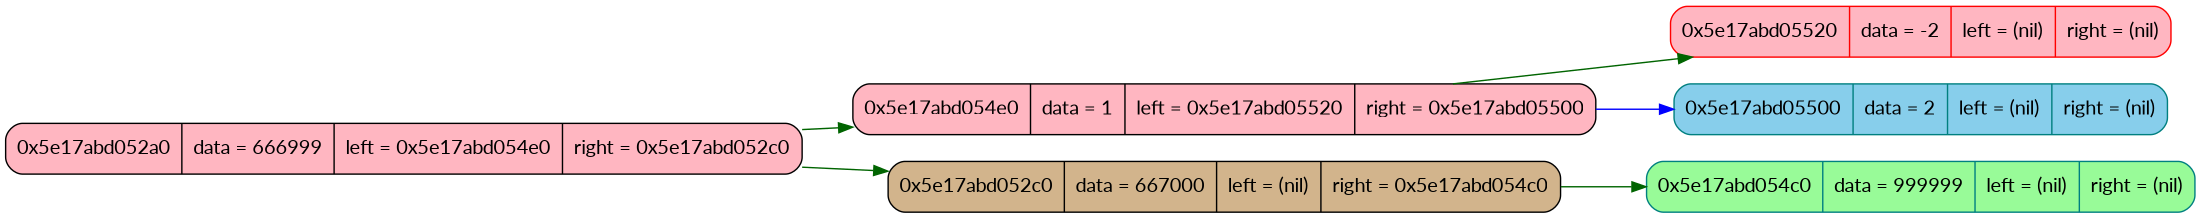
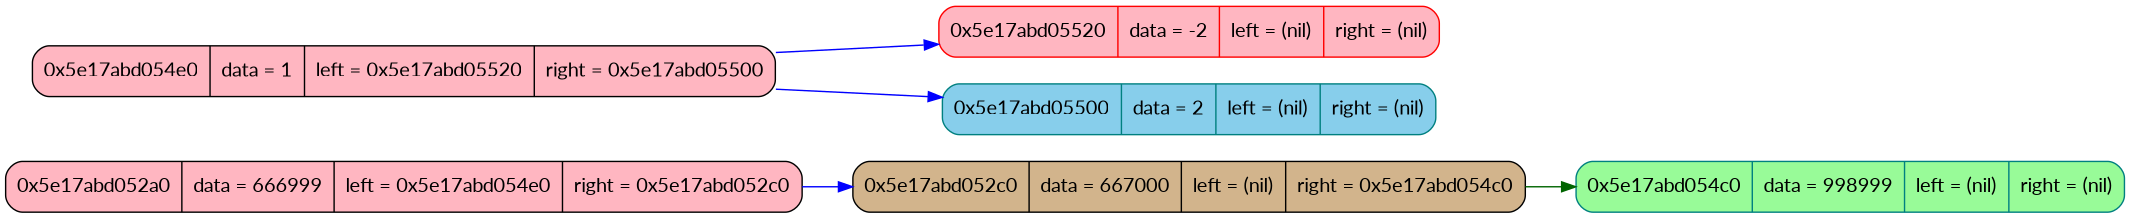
(1566, 71) -> (850, 49)
(820, 129) -> none
(838, 169) -> (820, 187)
(1899, 186) -> (1828, 186)
